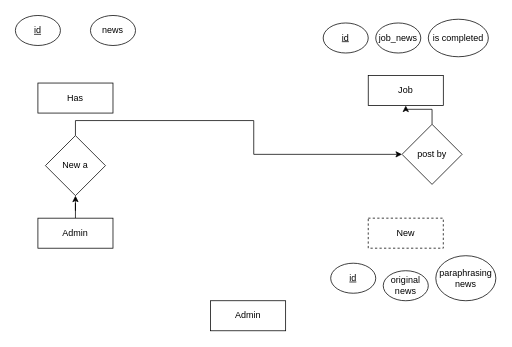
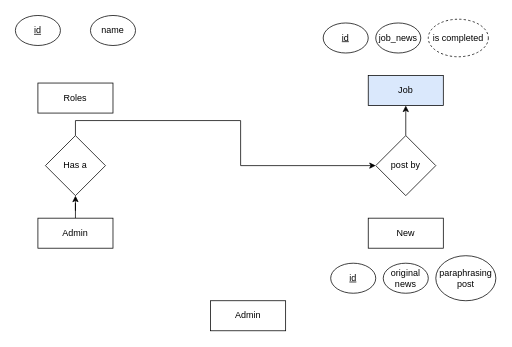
(113, 30) -> (113, 30)
(458, 38) -> (458, 38)
(405, 90) -> (405, 90)
(75, 98) -> (75, 98)
(432, 154) -> (405, 165)
(75, 165) -> (75, 165)
(405, 233) -> (405, 233)
(465, 278) -> (465, 278)
(405, 285) -> (405, 278)
